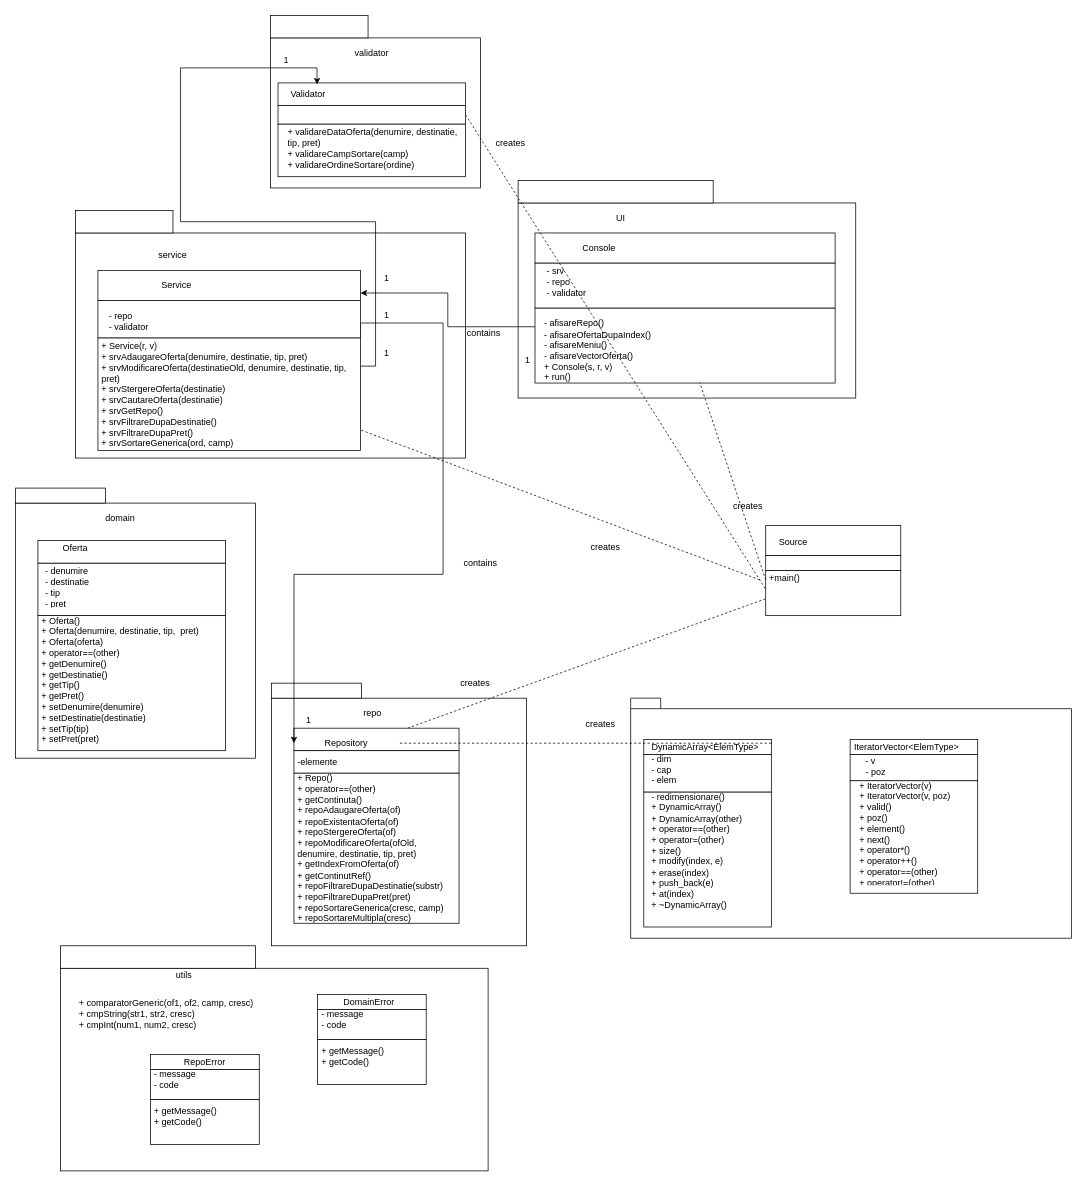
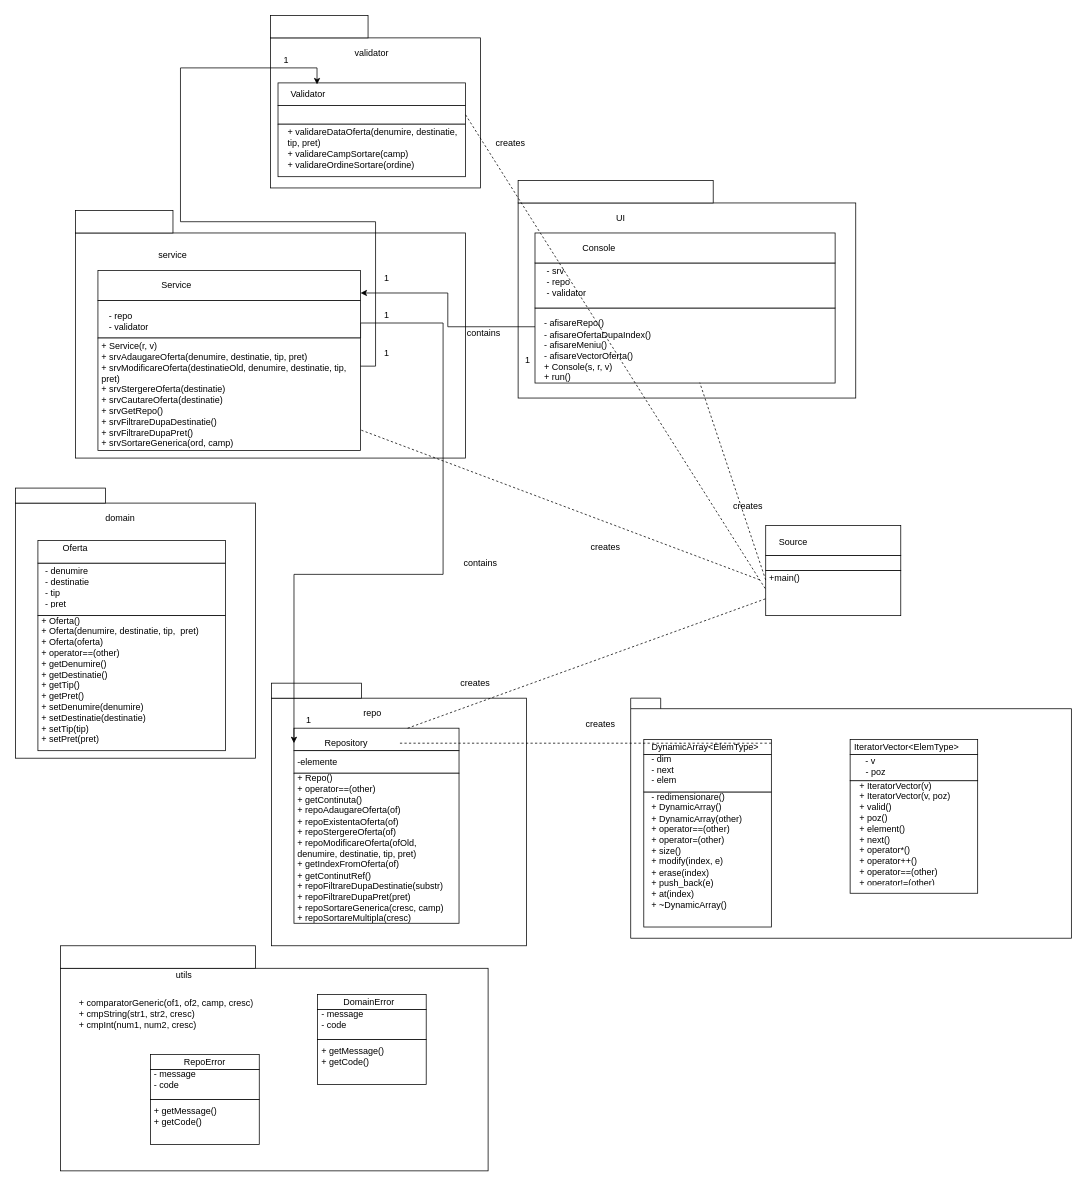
(664, 759) -> (665, 759)
